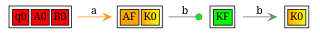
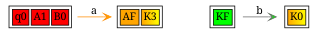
(40, 17) -> (40, 17)
(150, 17) -> (150, 17)
(182, 17) -> none
